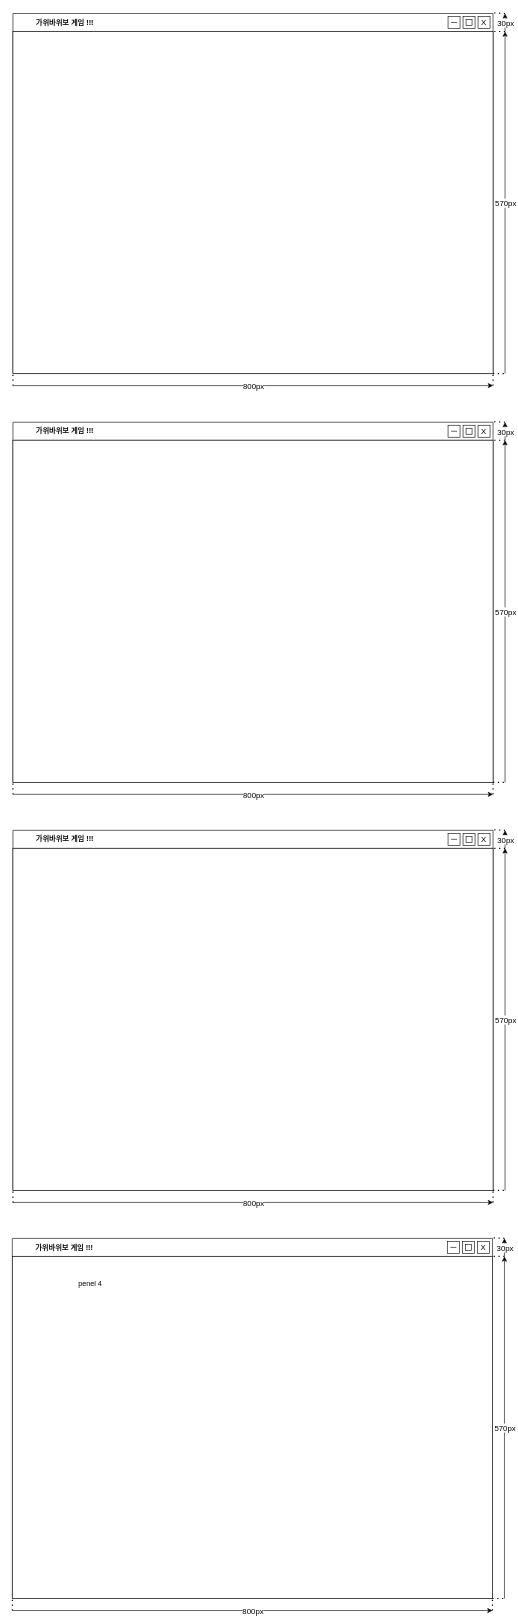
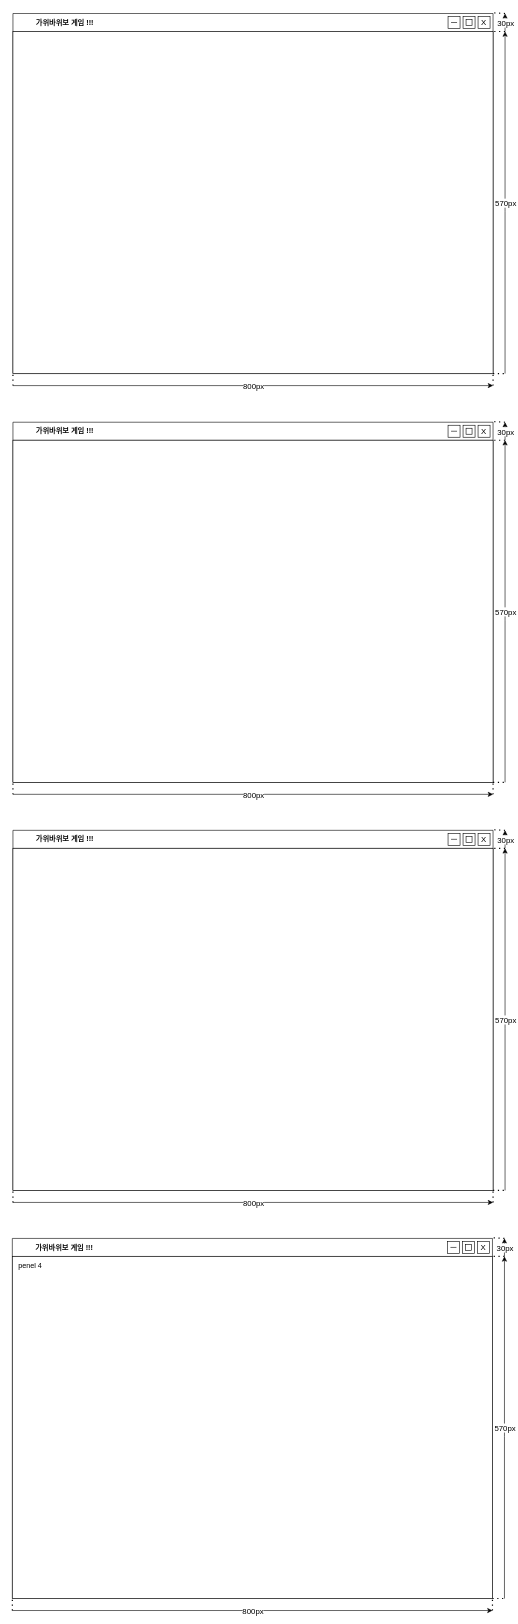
(90, 1283) -> (30, 1265)
